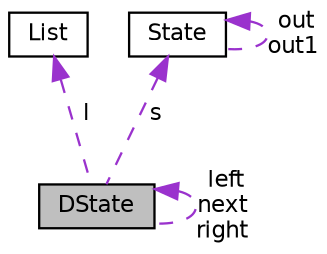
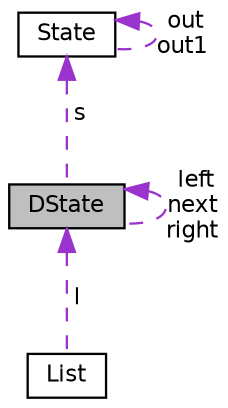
(76, 132) -> (67, 303)
